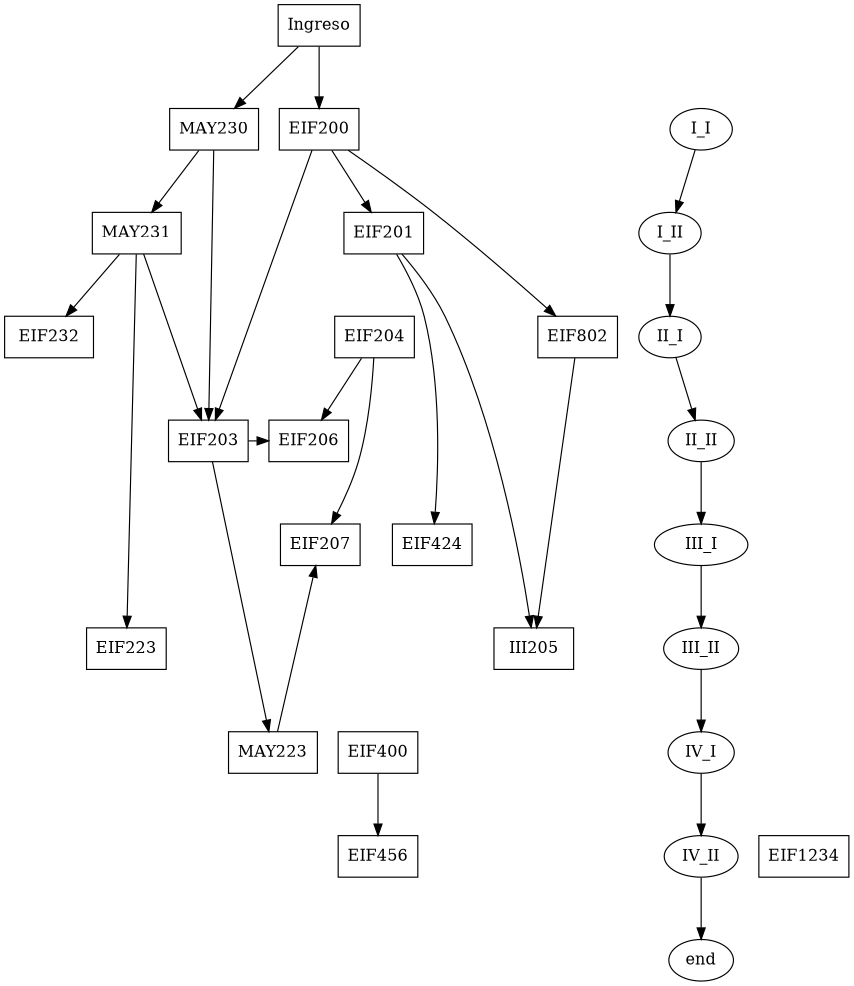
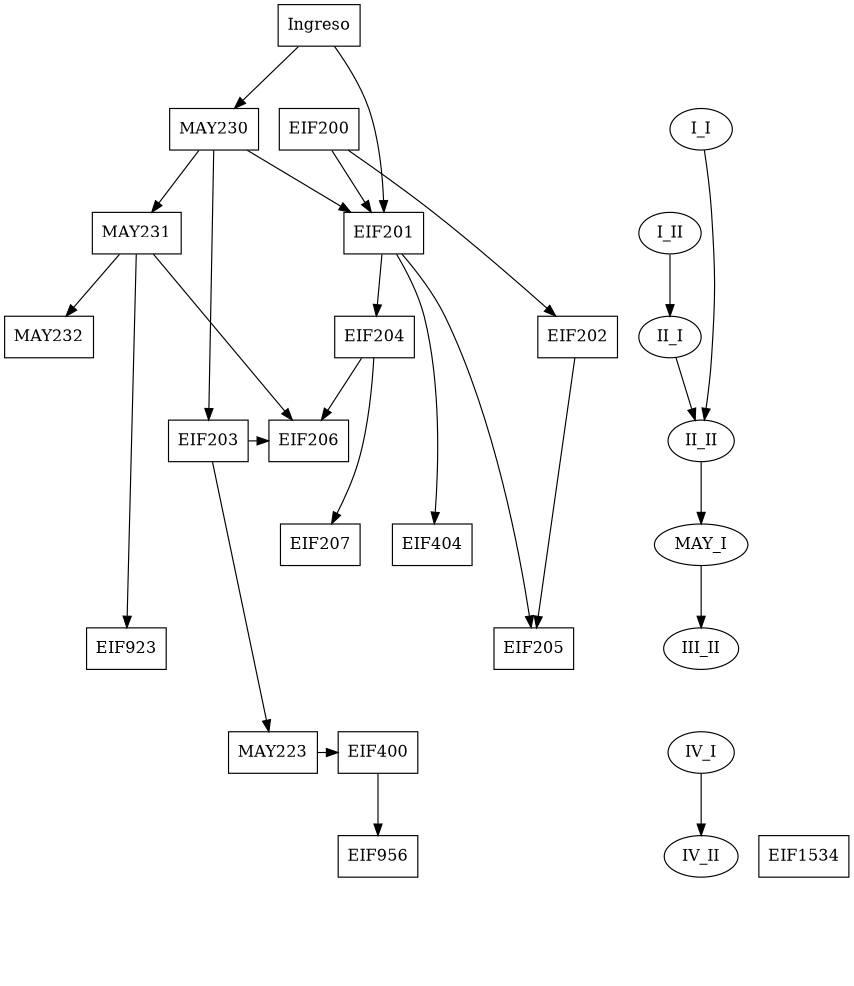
(319, 72) -> (372, 119)
(687, 176) -> (715, 279)
none -> (294, 178)
none -> (380, 279)
(266, 280) -> none
(171, 331) -> (219, 333)
(49, 337) -> (49, 337)
(578, 337) -> (578, 337)
(432, 545) -> (432, 545)
(701, 545) -> (701, 545)
(126, 649) -> (126, 649)
(534, 649) -> (534, 649)
(295, 655) -> (322, 753)
(701, 695) -> none
(378, 856) -> (378, 856)
(804, 856) -> (804, 856)
(701, 960) -> none
